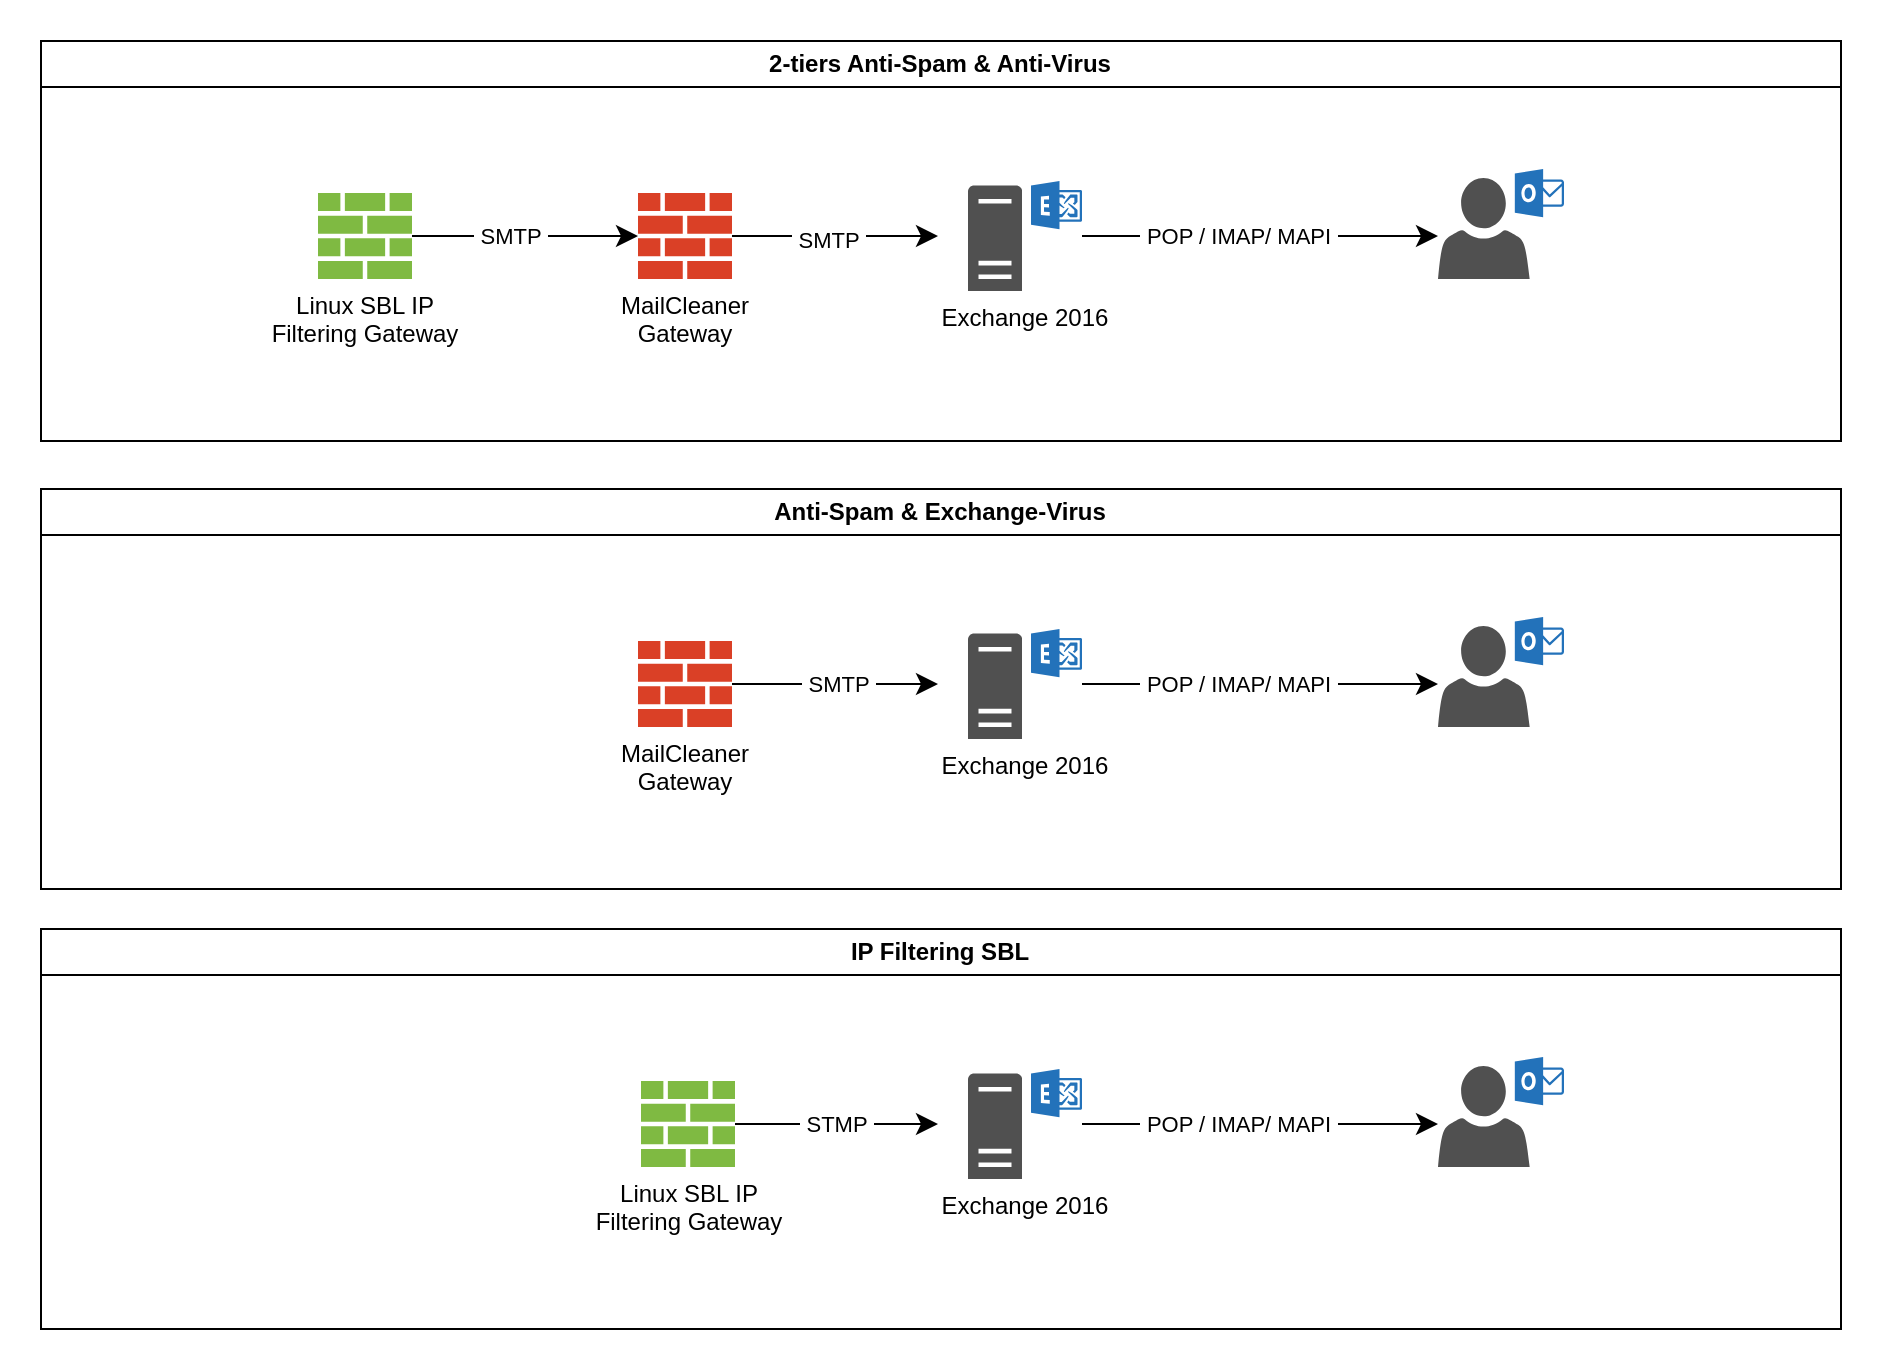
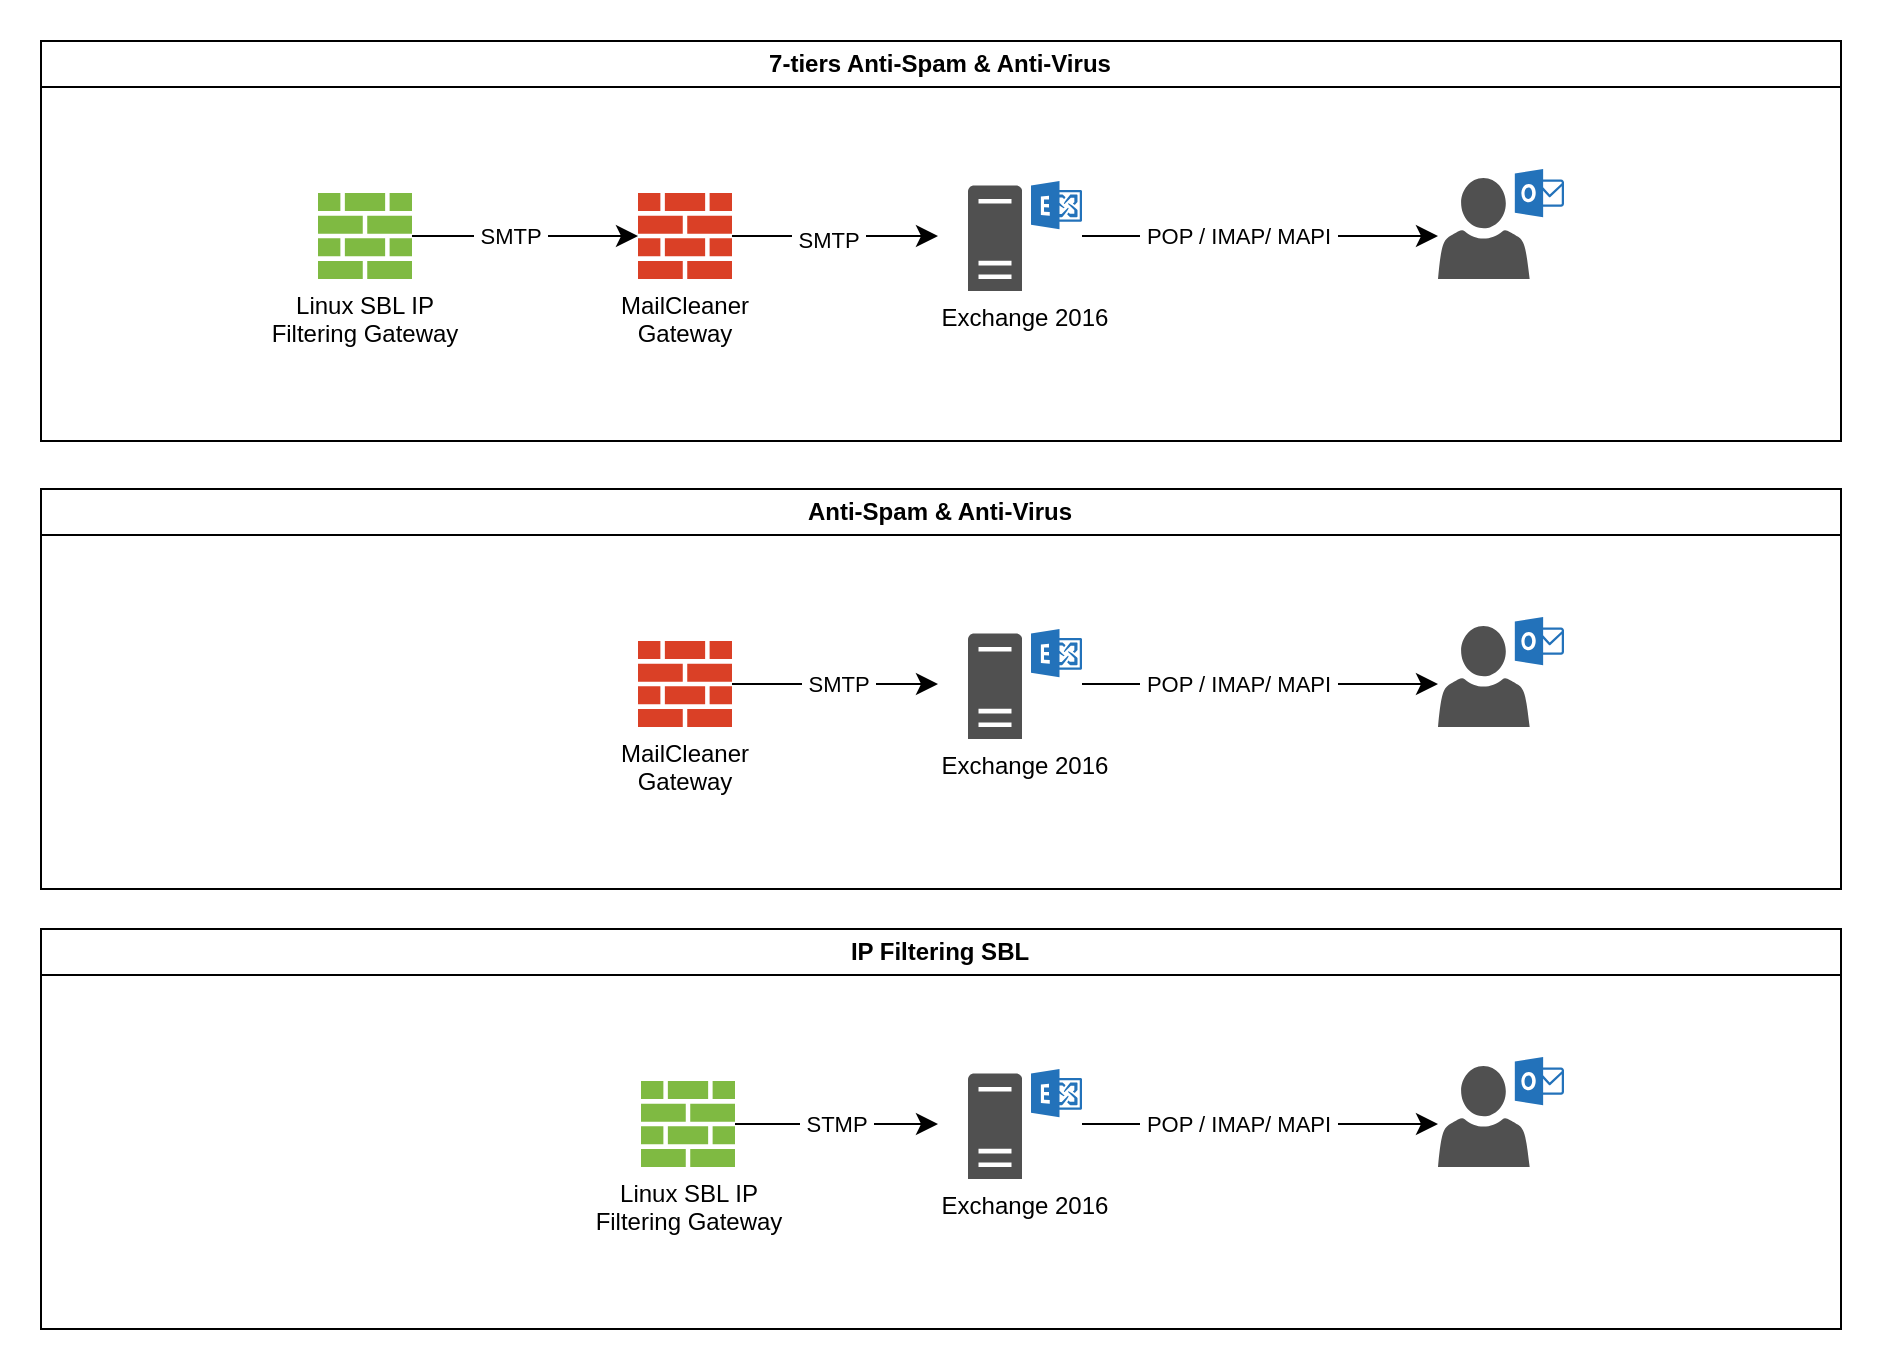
(941, 65) -> (941, 65)
(941, 513) -> (941, 513)
